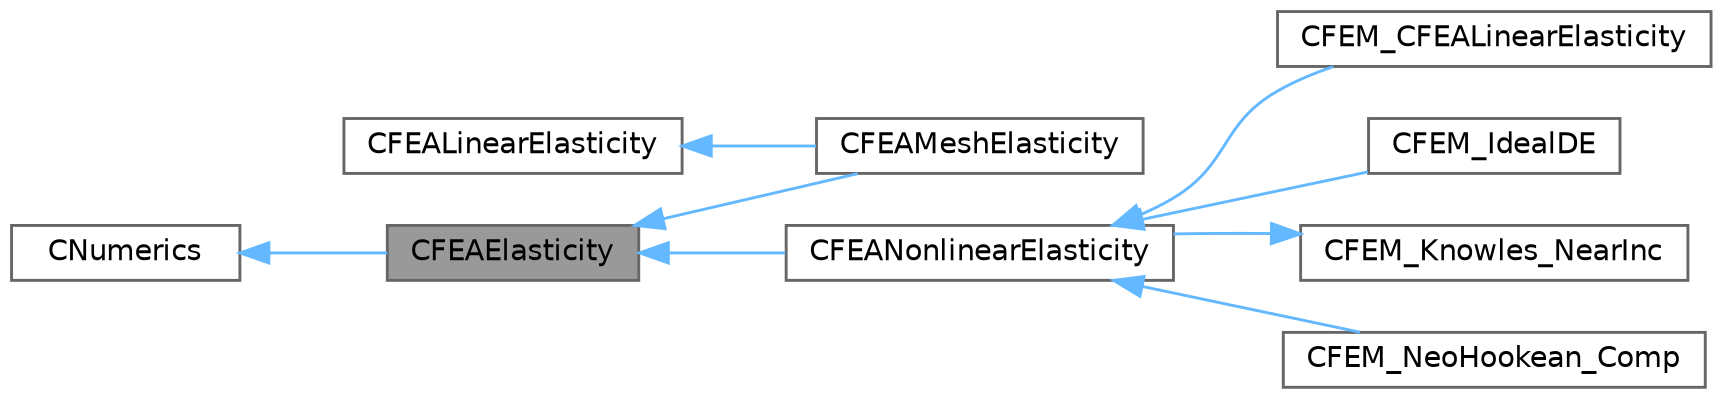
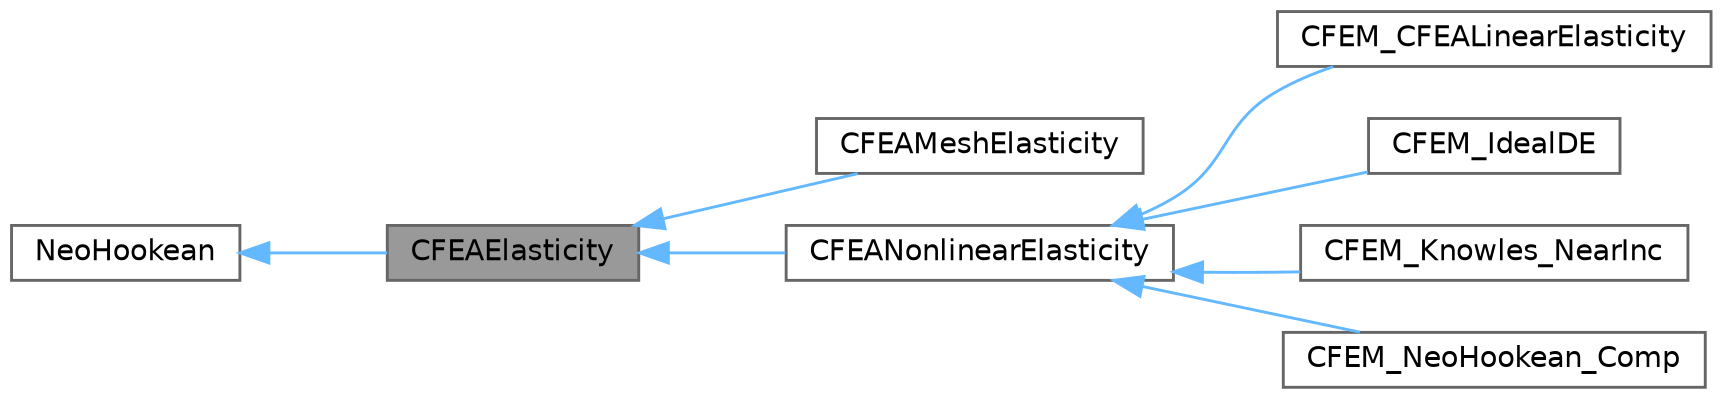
(513, 146) -> none
(1222, 233) -> (1252, 272)
(126, 253) -> (126, 253)
